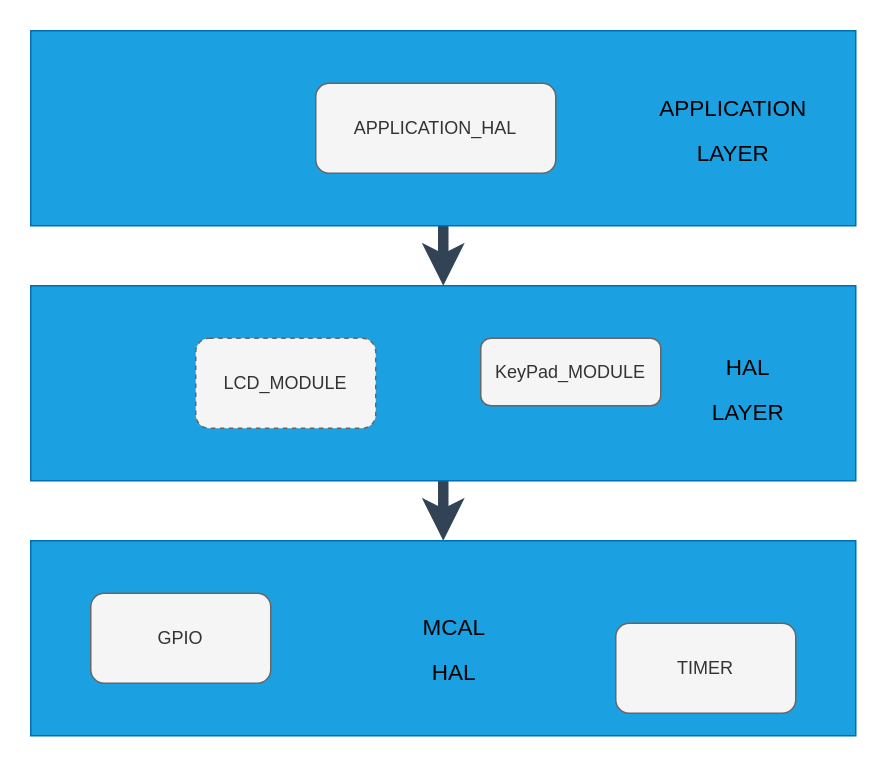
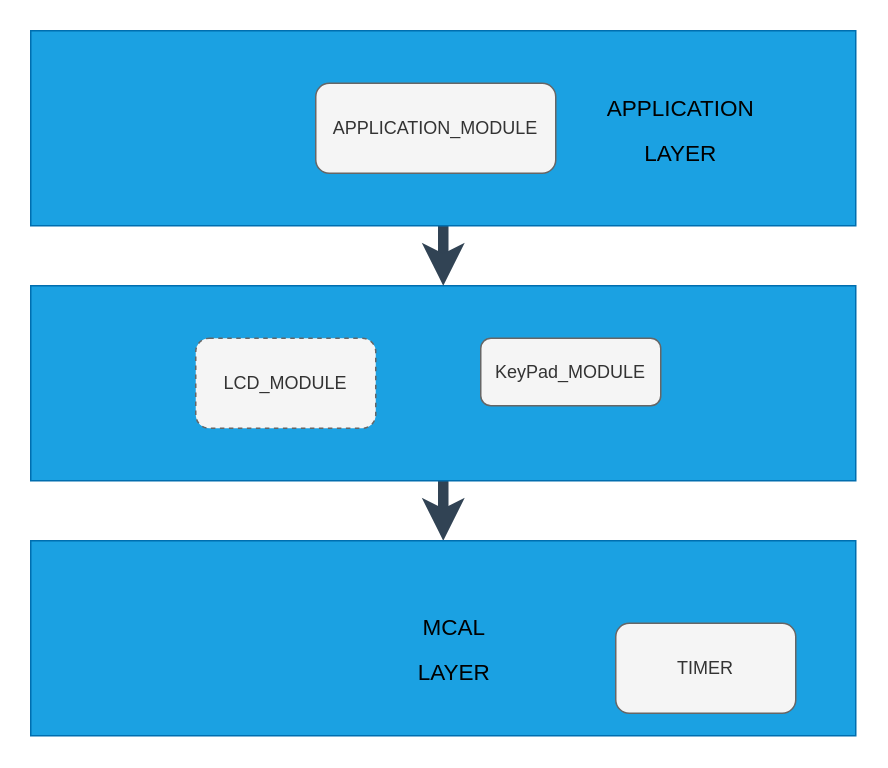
(733, 124) -> (680, 124)
(436, 128) -> (436, 128)
(748, 383) -> none
(181, 638) -> none
(455, 643) -> (455, 643)
